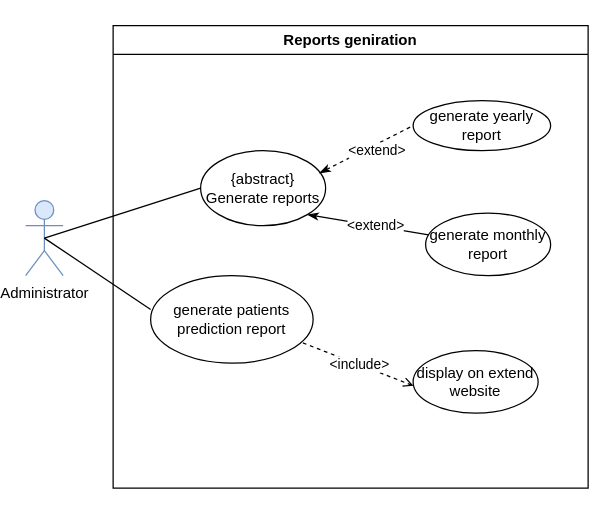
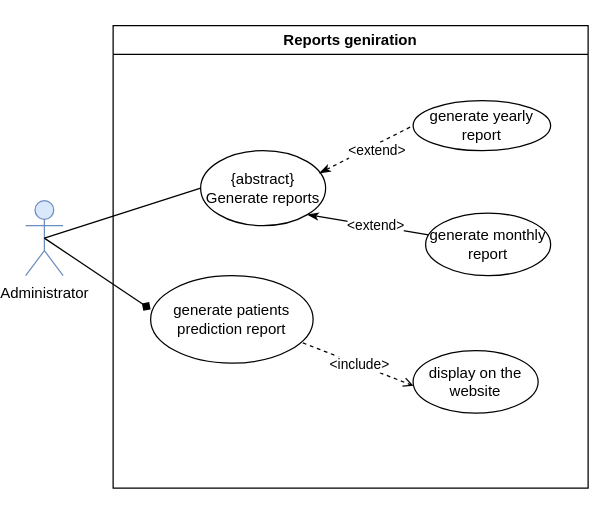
(146, 306) -> (142, 303)
(476, 382) -> (476, 382)
